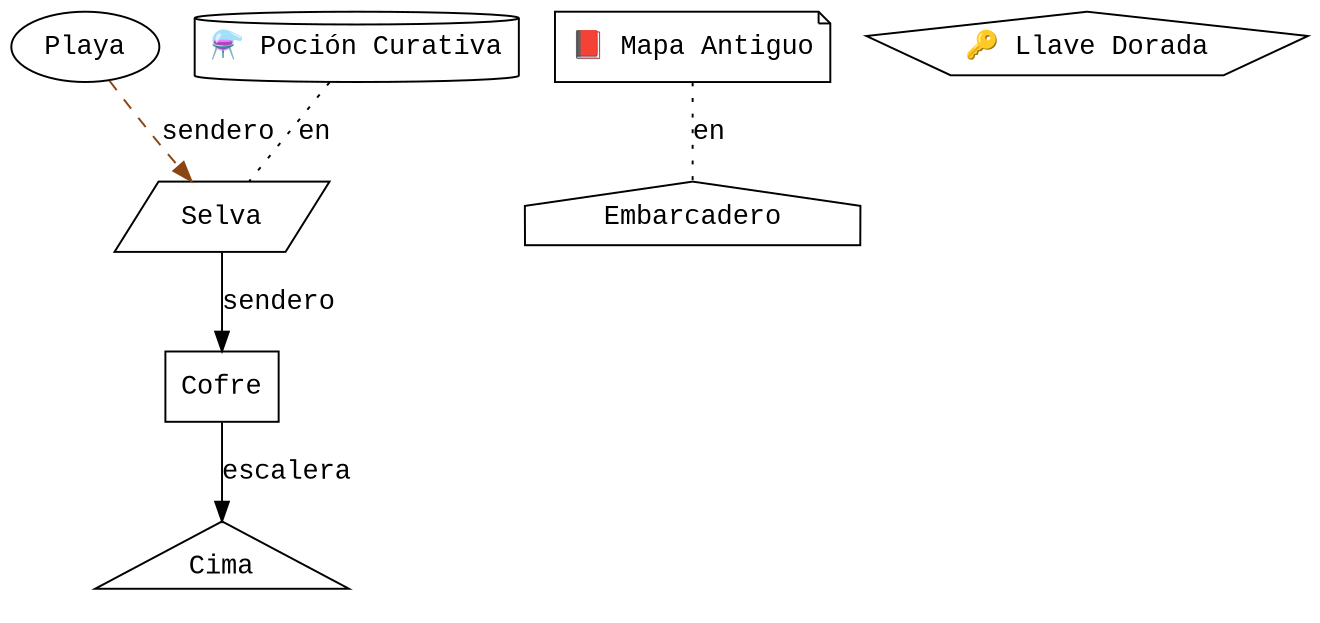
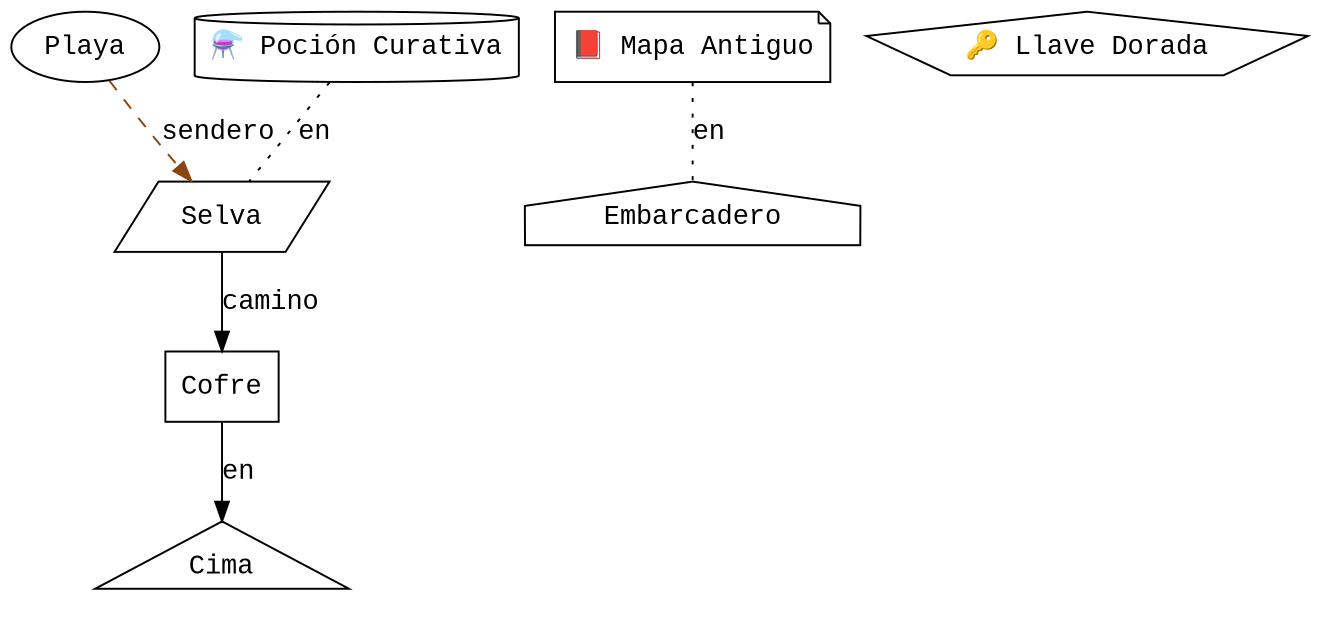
(279, 302) -> (271, 302)
(287, 472) -> (239, 472)
